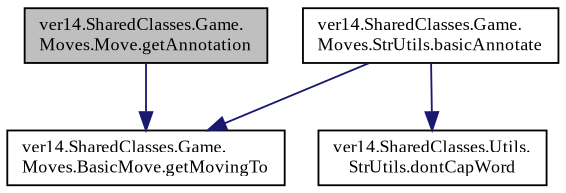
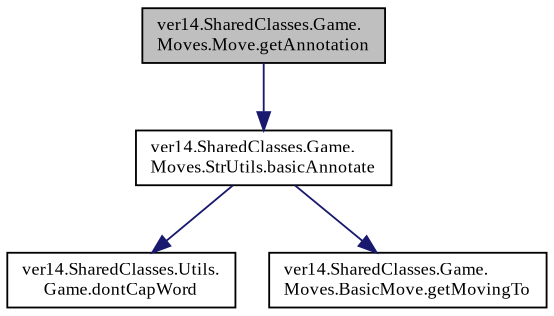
(146, 87) -> (264, 87)
(433, 158) -> (121, 280)
